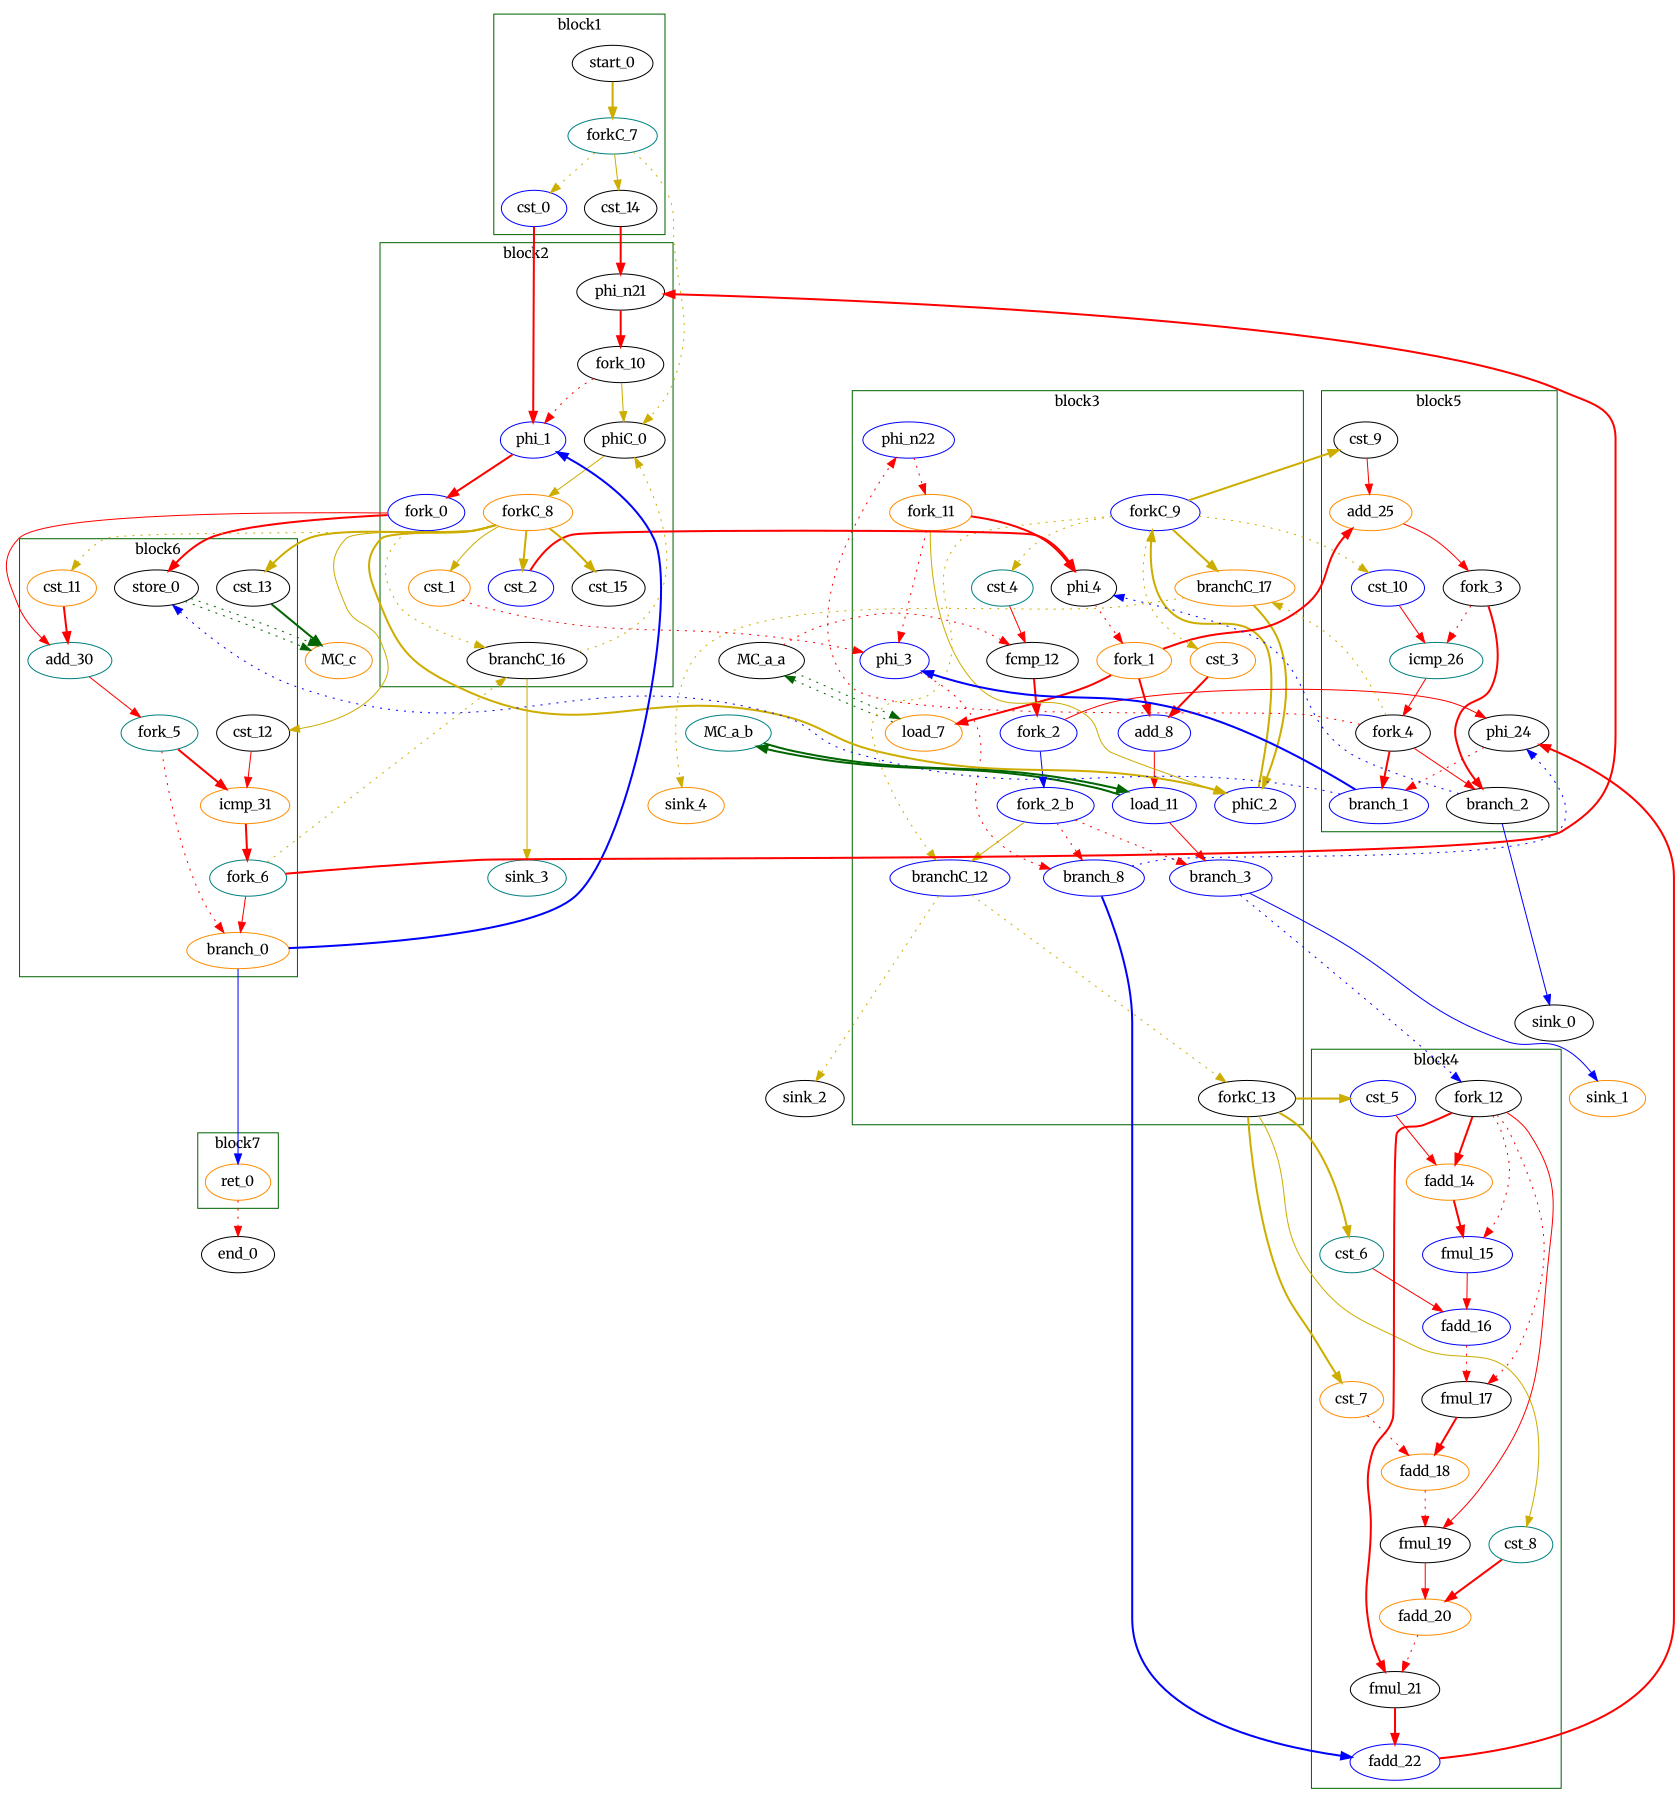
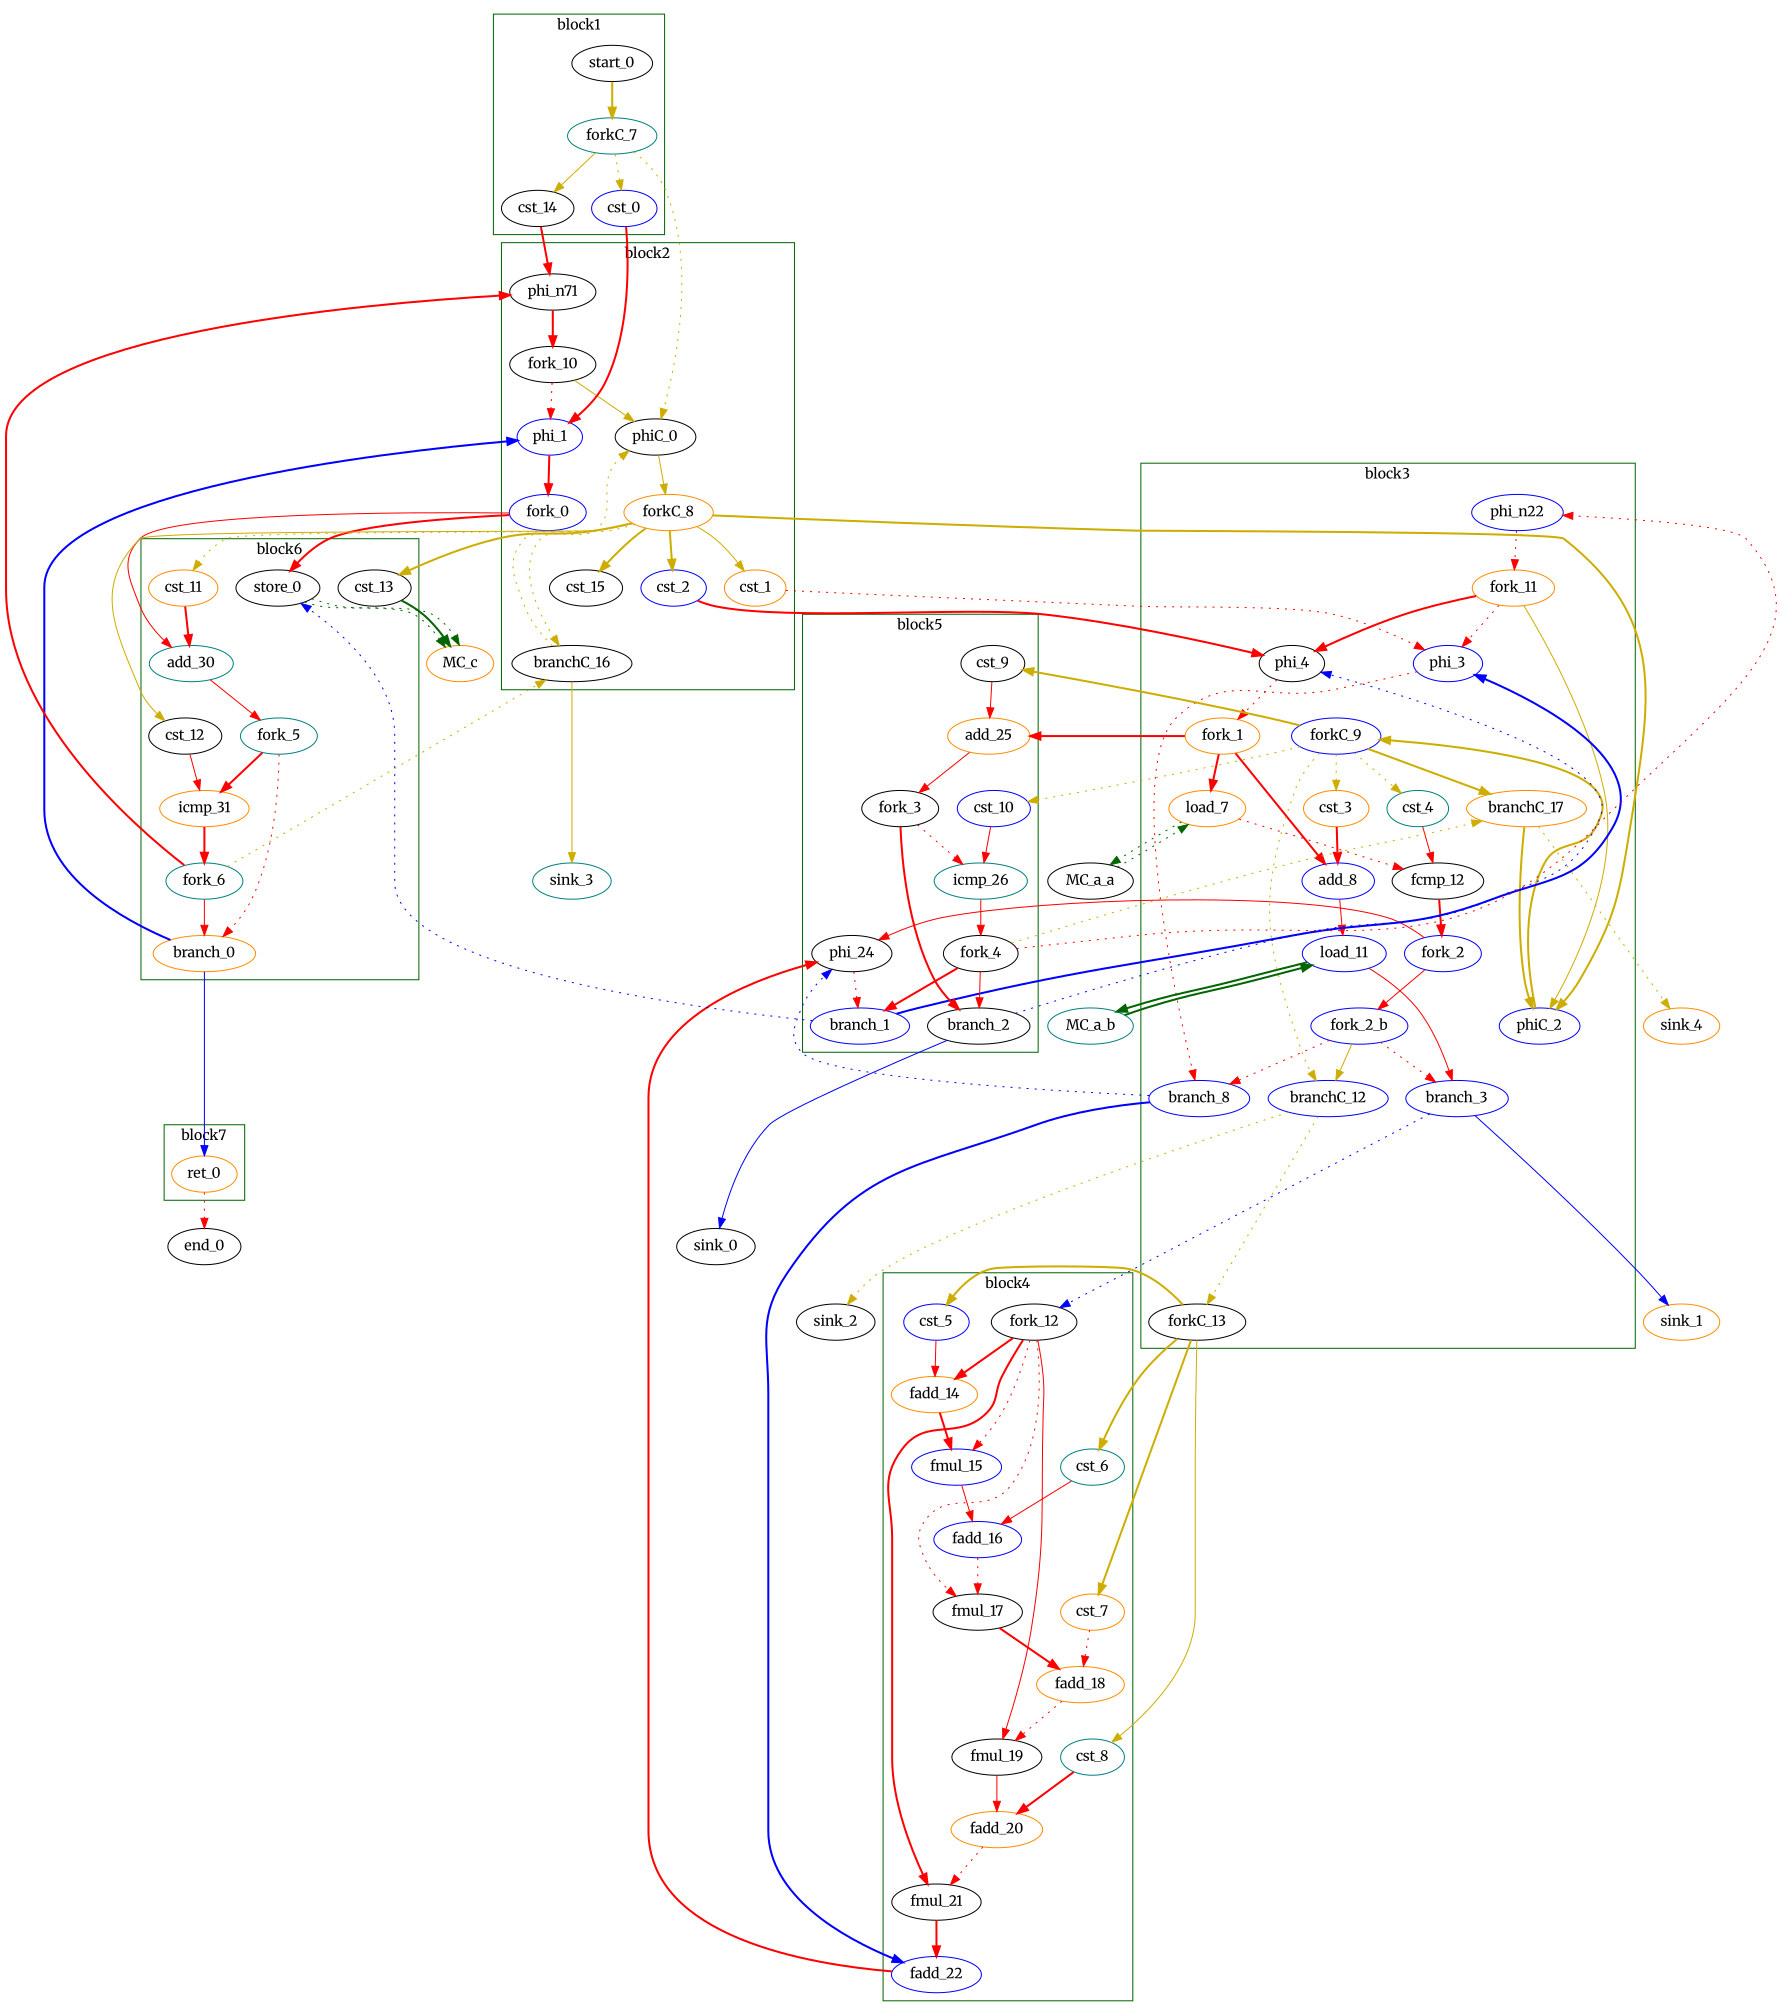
(621, 292) -> (553, 292)
(863, 616) -> (1316, 842)
(1042, 764) -> (1405, 986)
